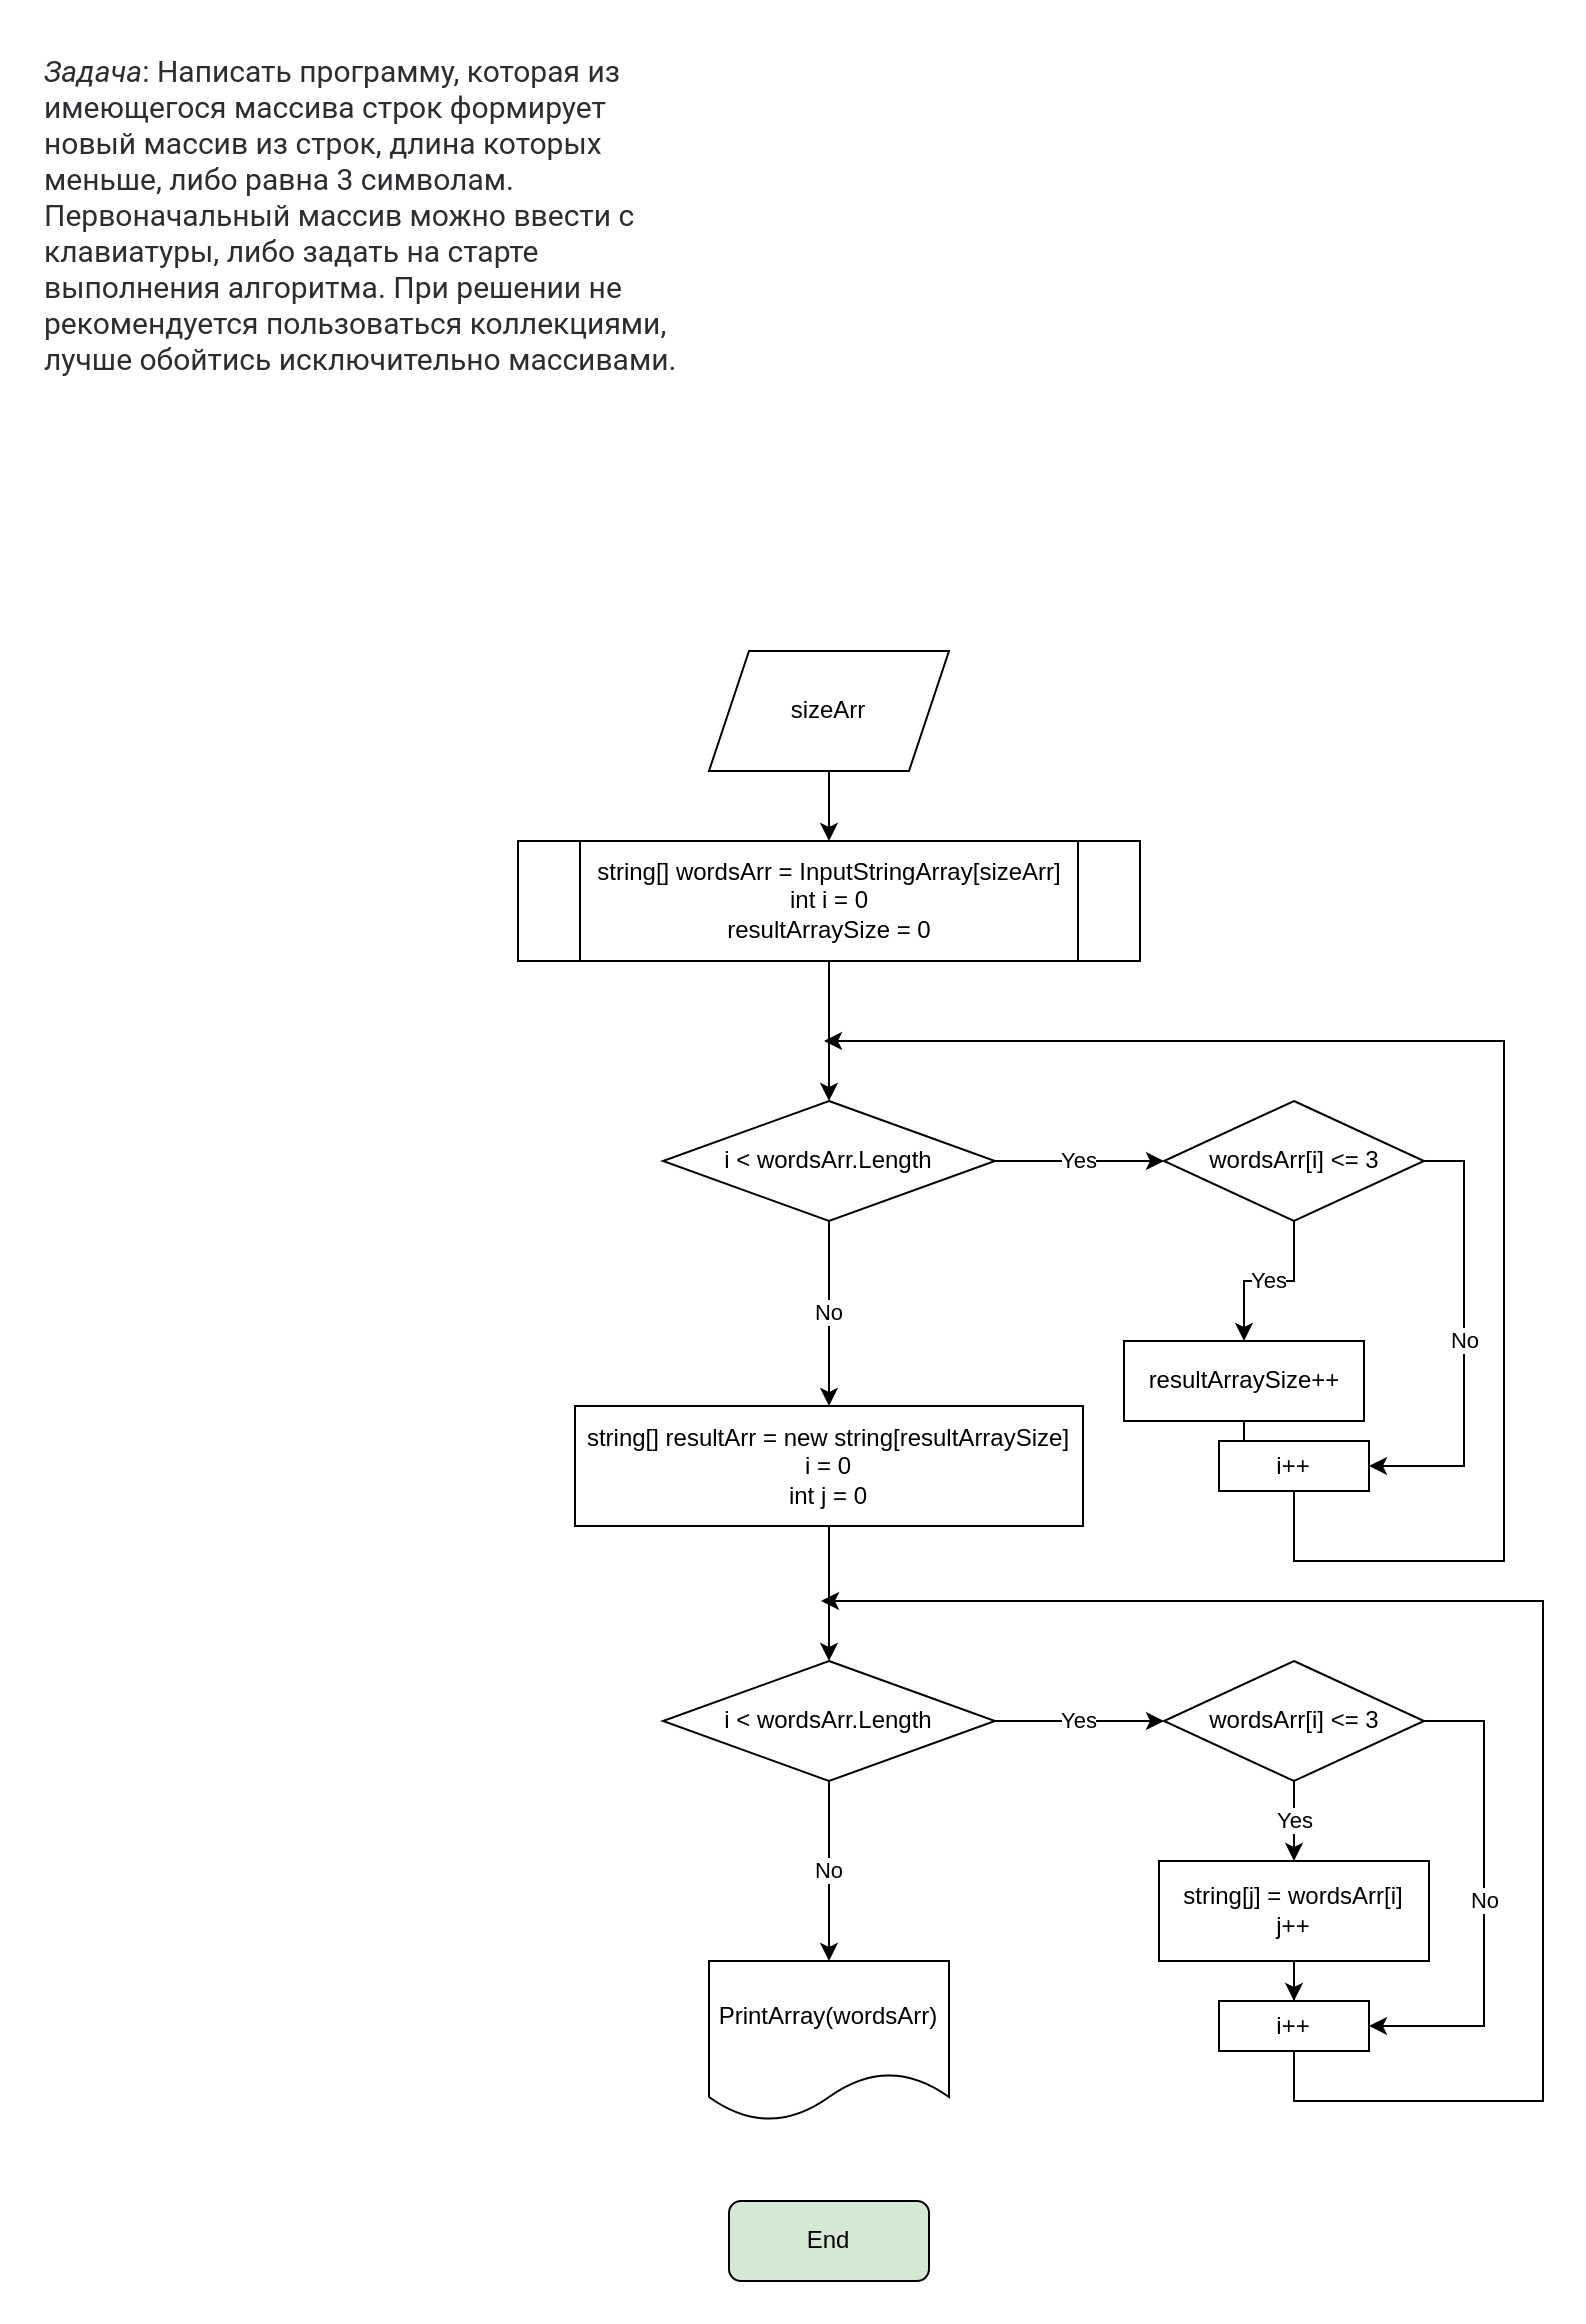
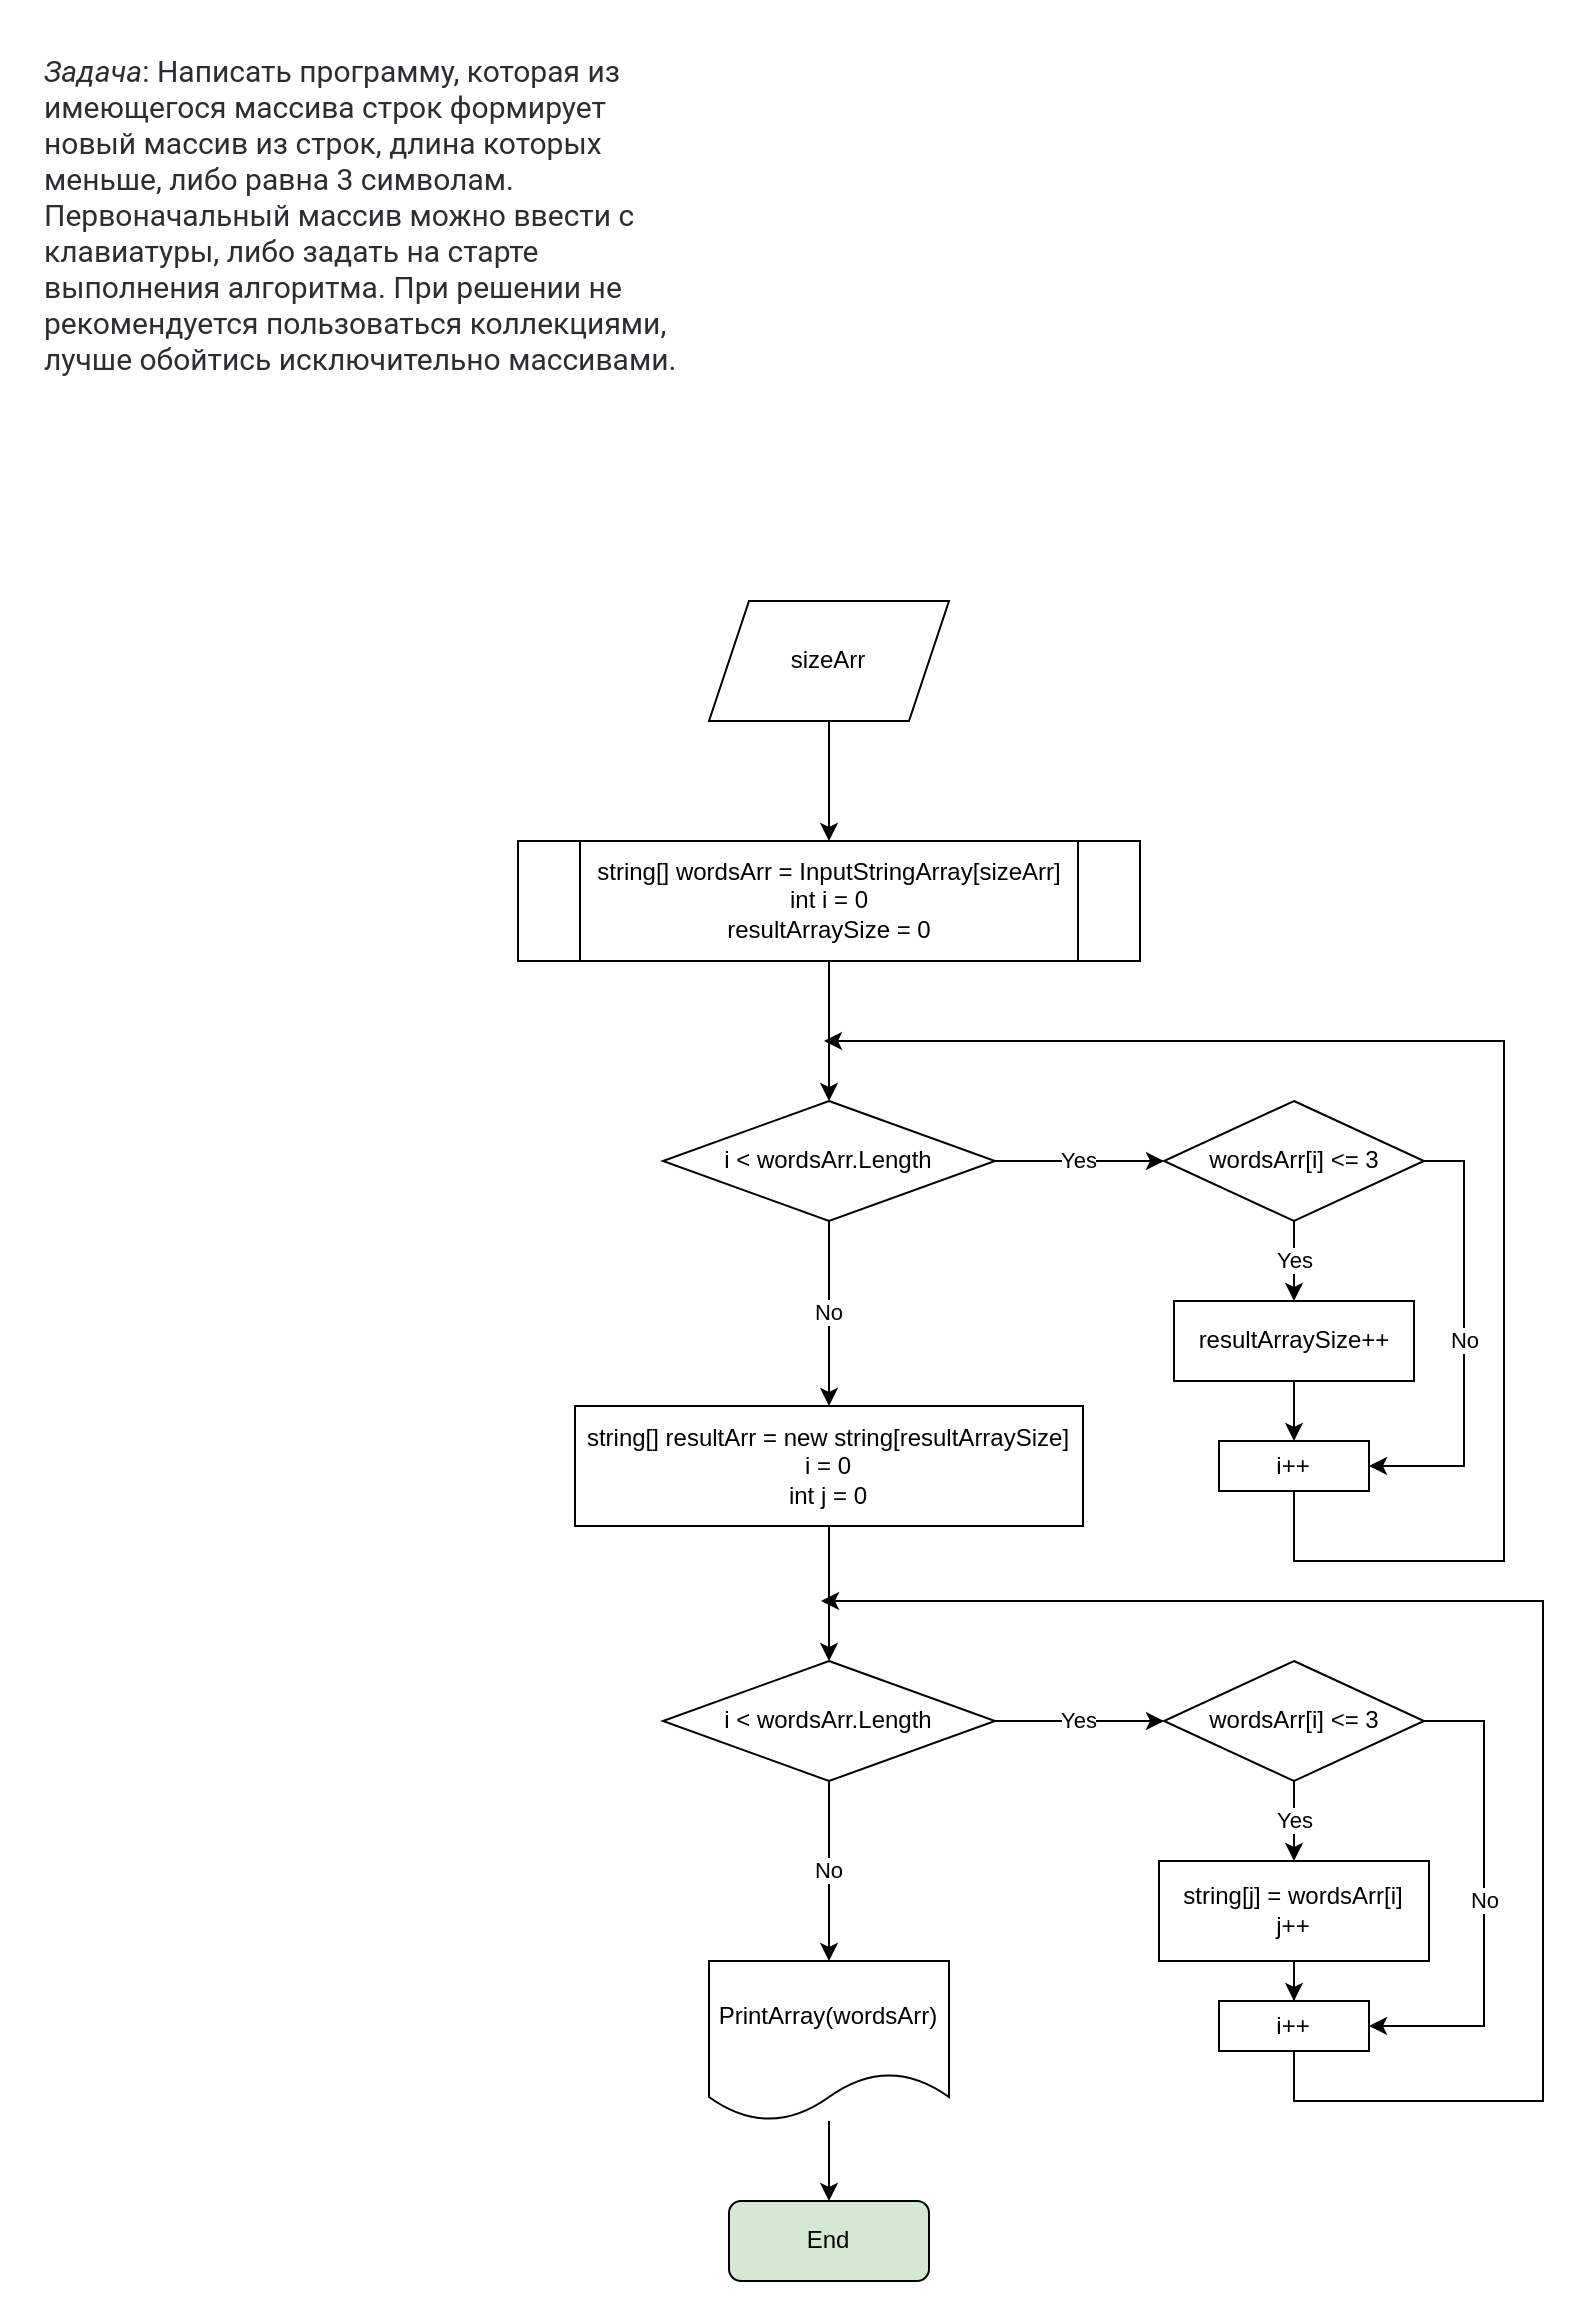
(829, 711) -> (829, 661)
(1244, 1381) -> (1294, 1341)
none -> (829, 2154)
